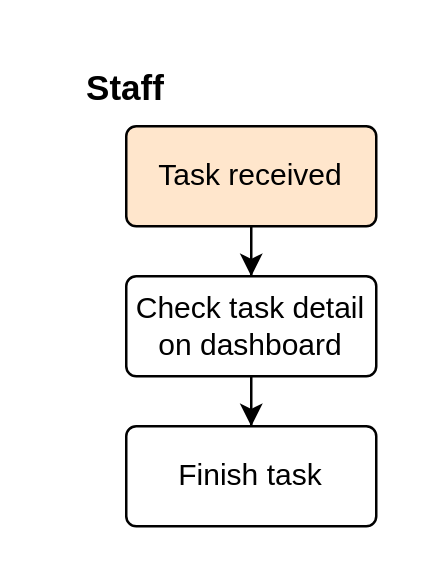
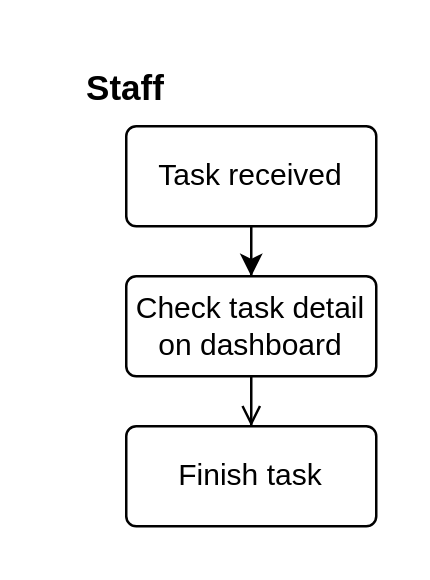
(251, 176) -> (251, 176)
(251, 408) -> (251, 412)
